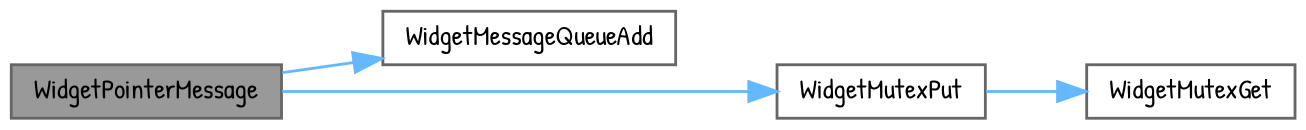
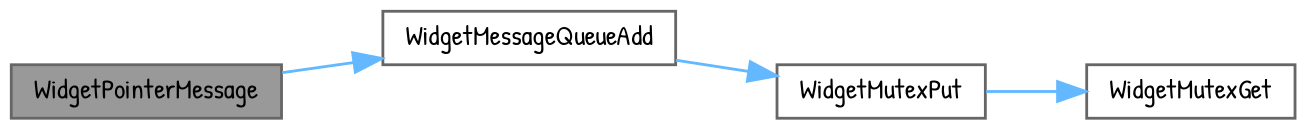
(515, 91) -> (712, 66)
